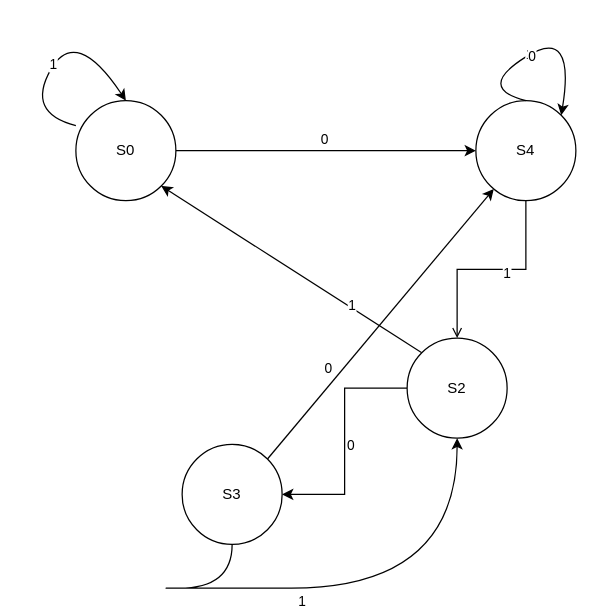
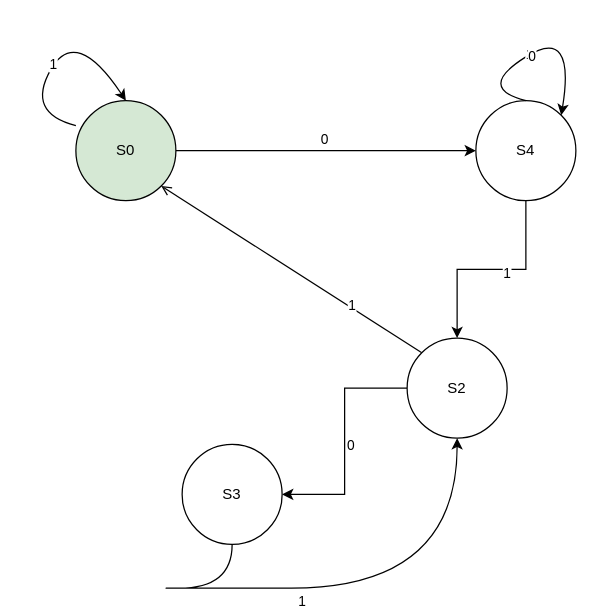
(126, 151) -> (126, 151)
(169, 191) -> (167, 190)
(378, 327) -> none
(457, 330) -> (457, 328)
